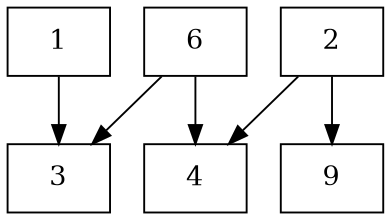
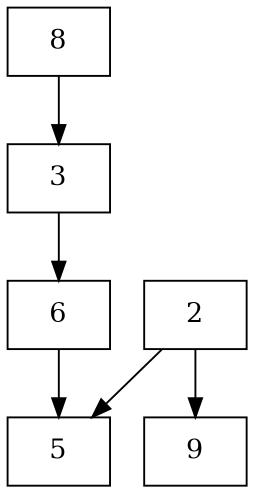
(59, 42) -> (59, 42)
(134, 103) -> (59, 237)
(195, 178) -> (59, 452)
